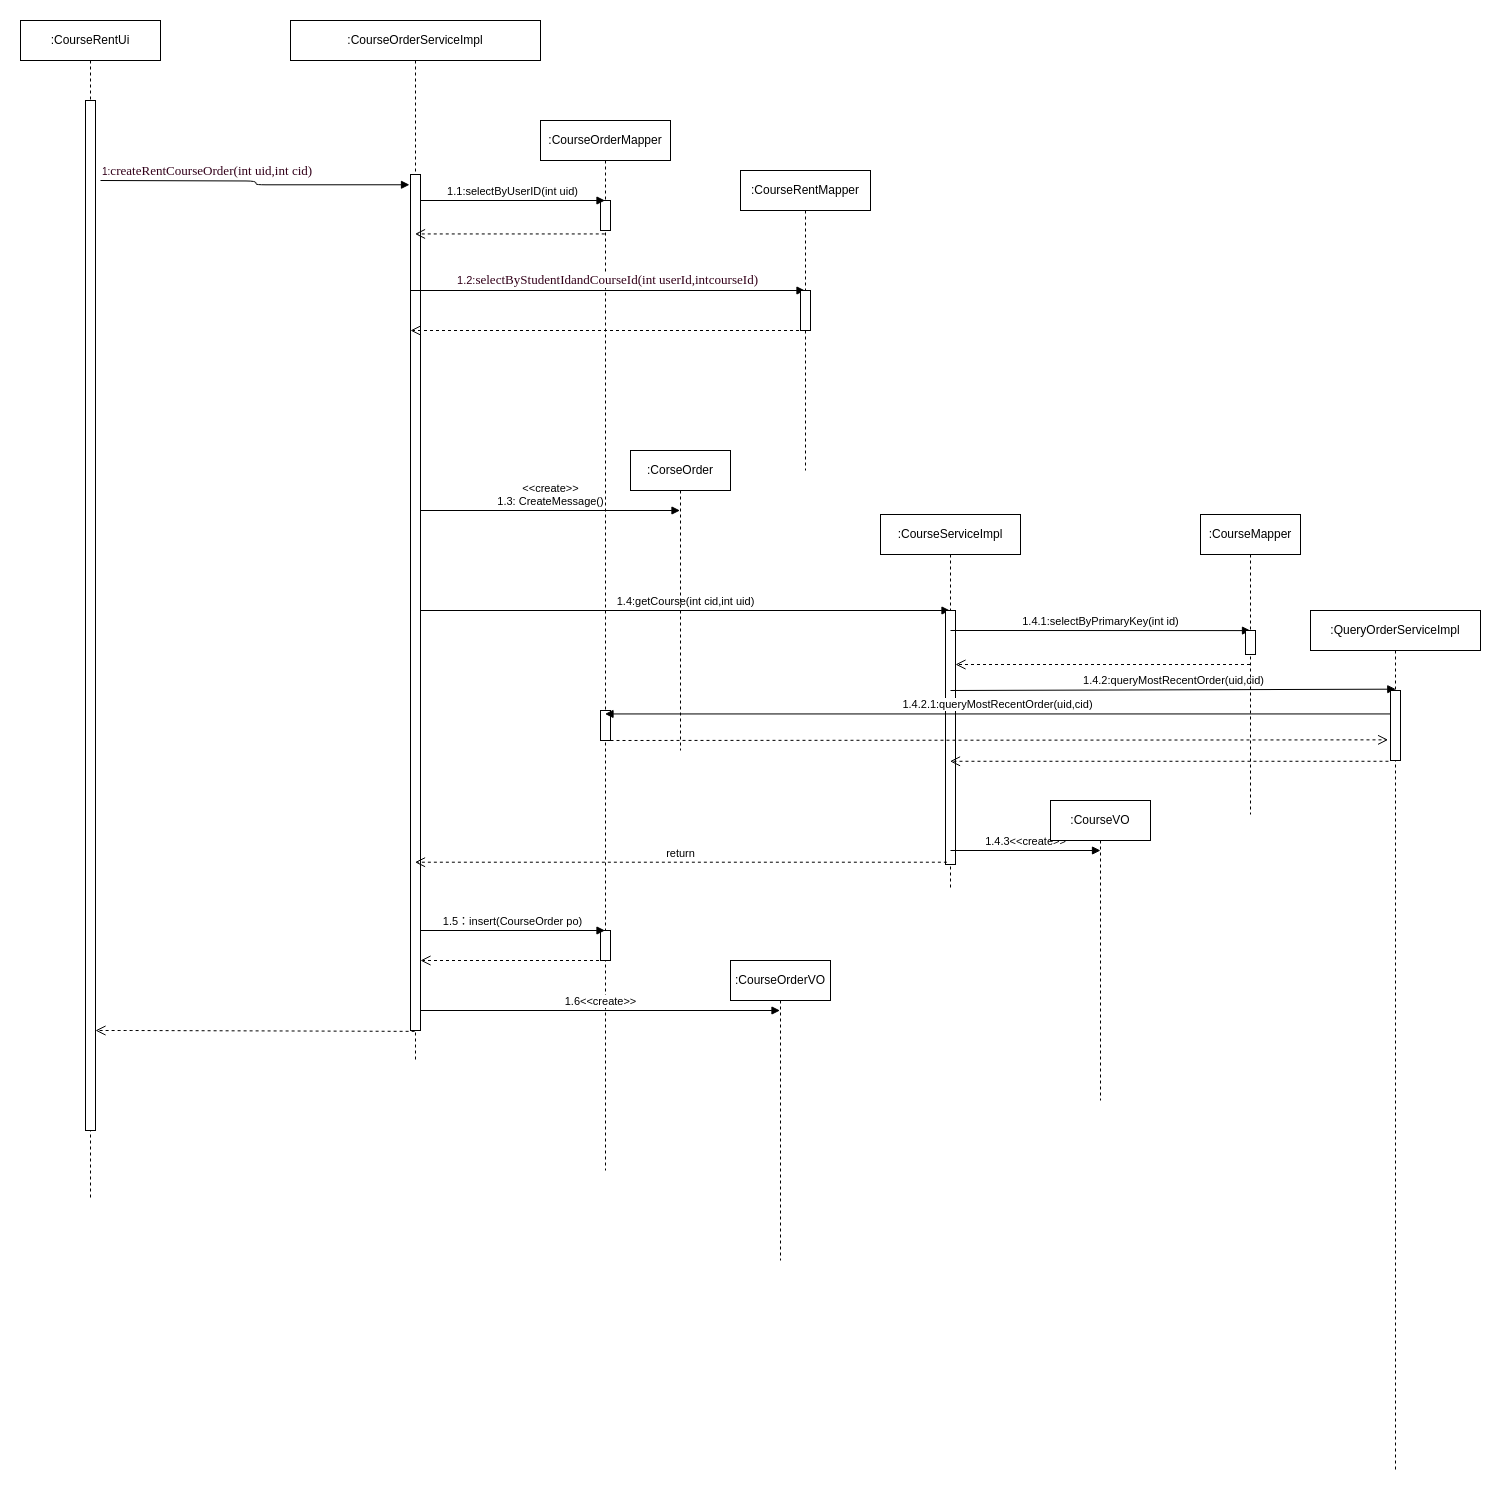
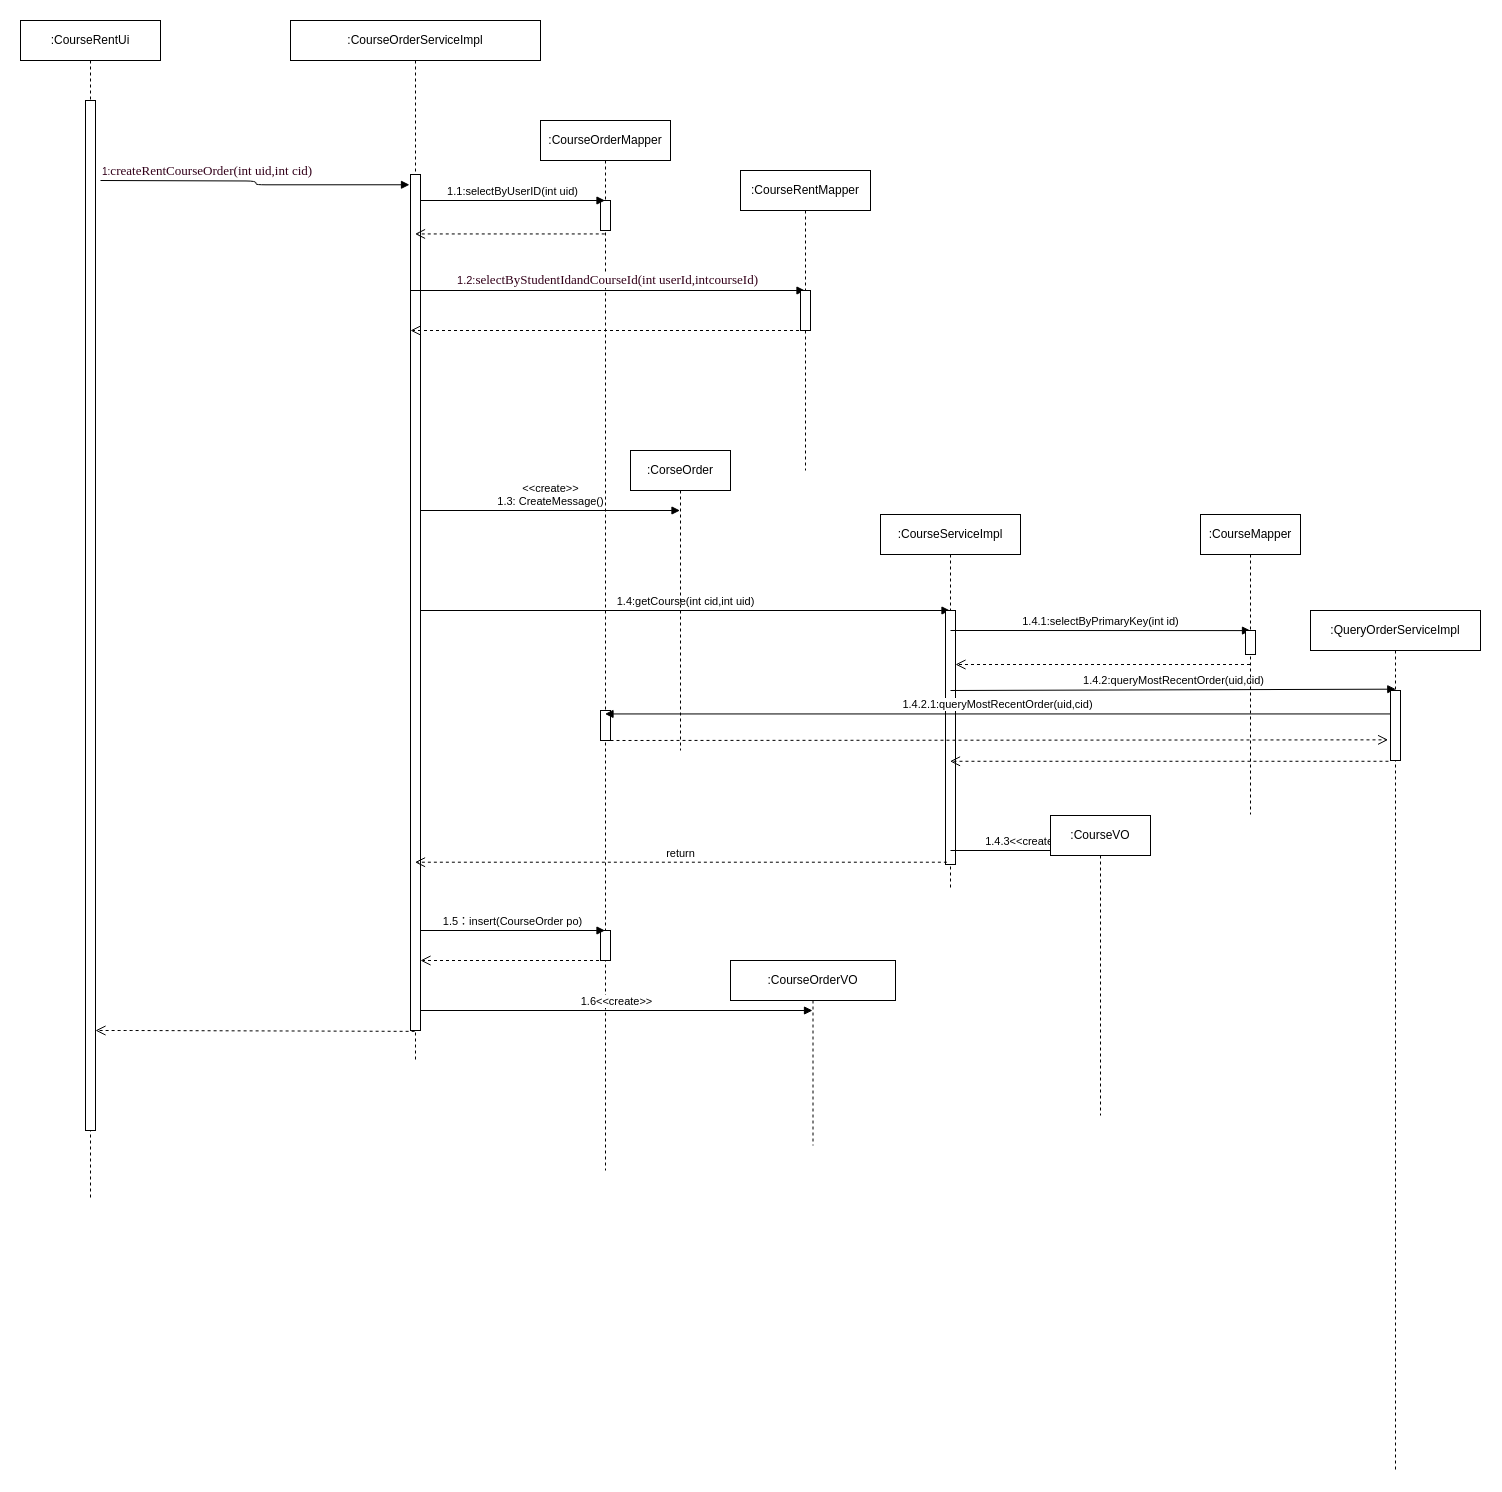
(1101, 951) -> (1101, 966)
(781, 1111) -> (813, 1053)
